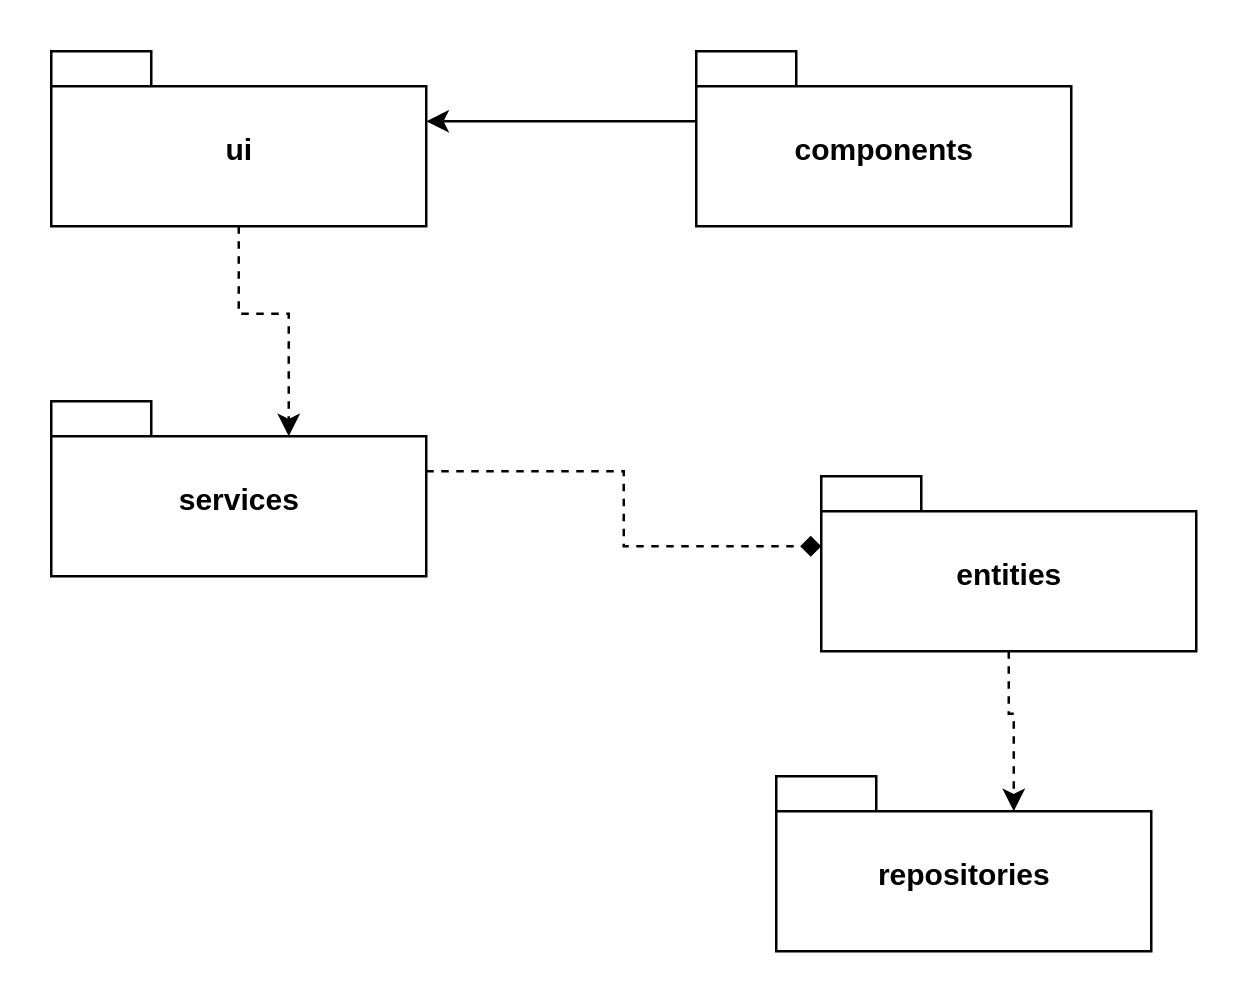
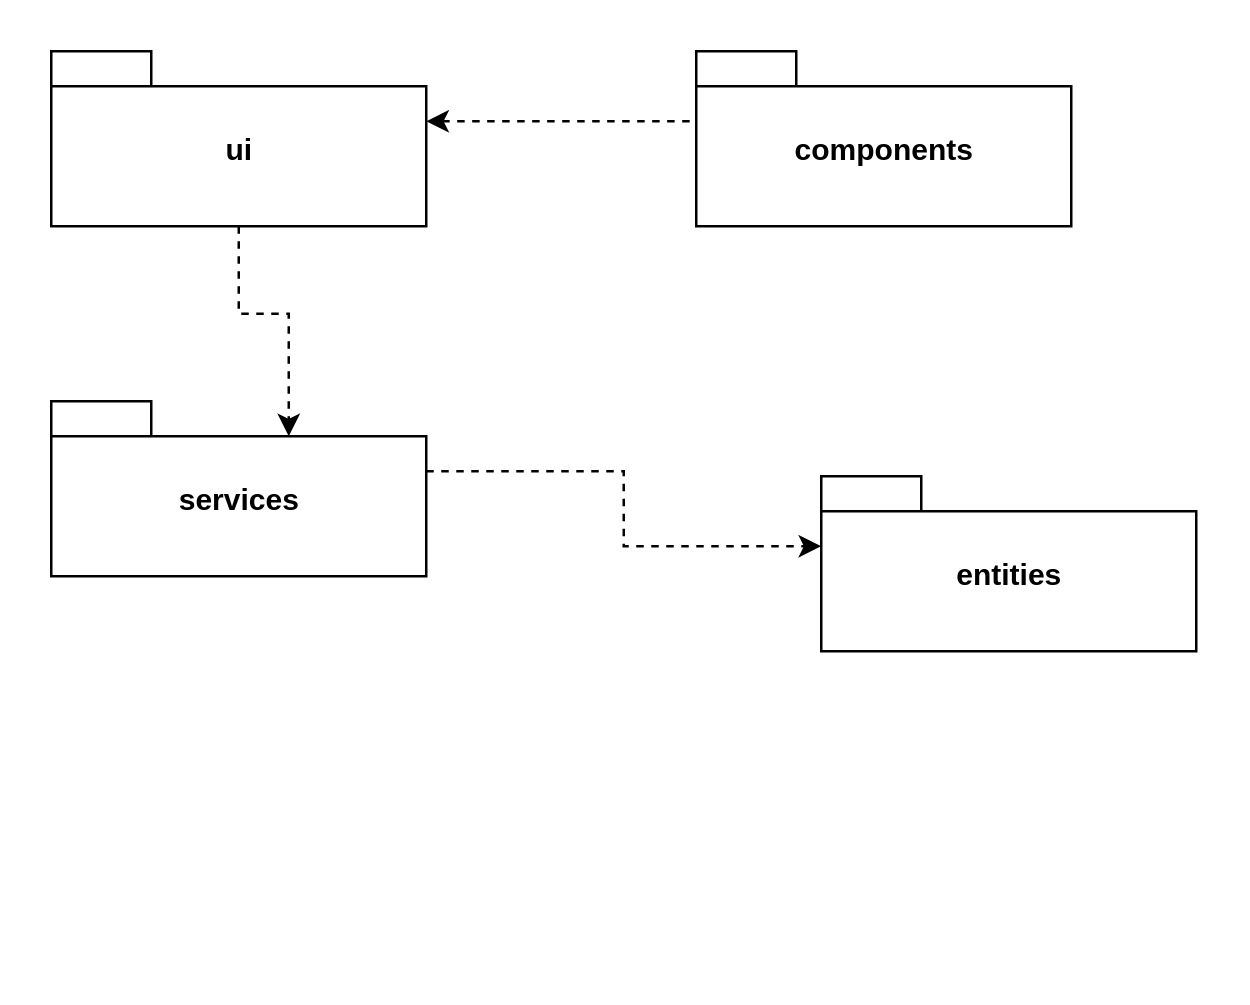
(572, 121) -> (572, 121)
(800, 546) -> (801, 546)
(1014, 721) -> none
(964, 864) -> none
